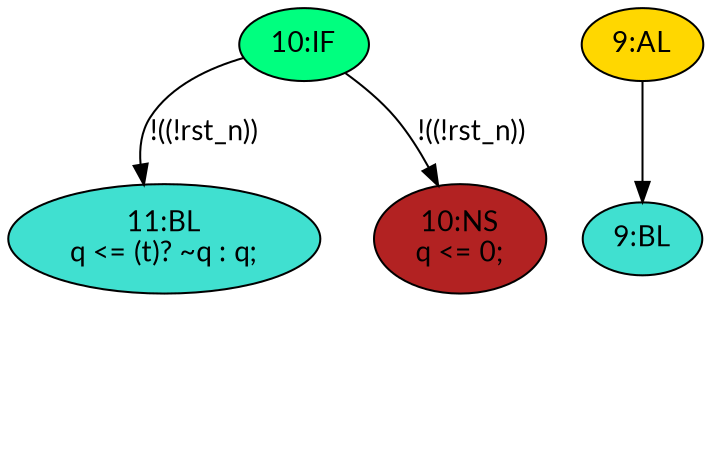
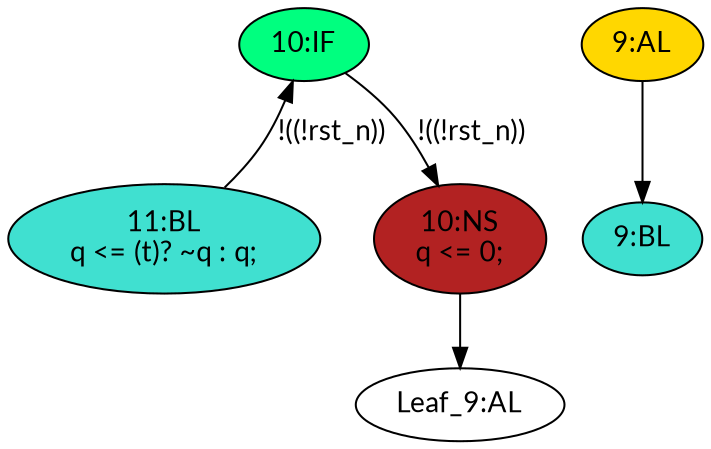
(172, 94) -> (260, 147)
none -> (460, 405)
